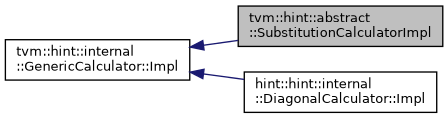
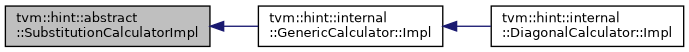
(221, 43) -> (241, 26)
(340, 92) -> (587, 26)
